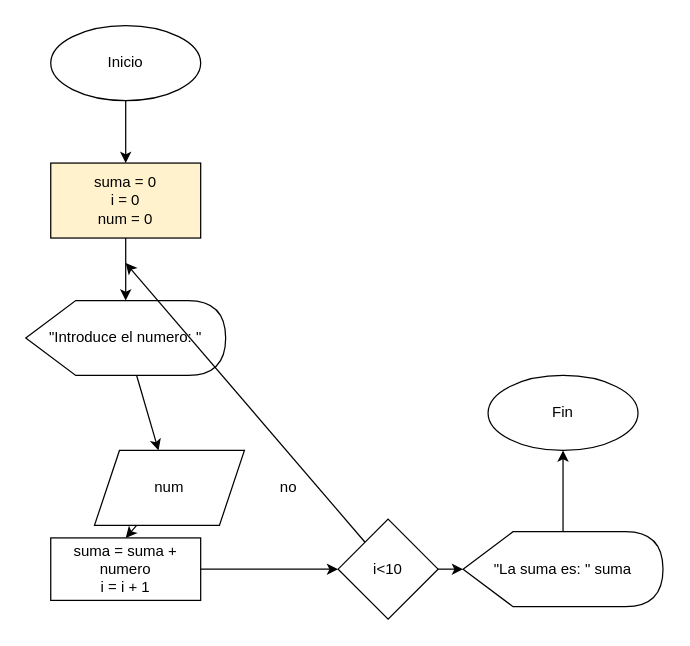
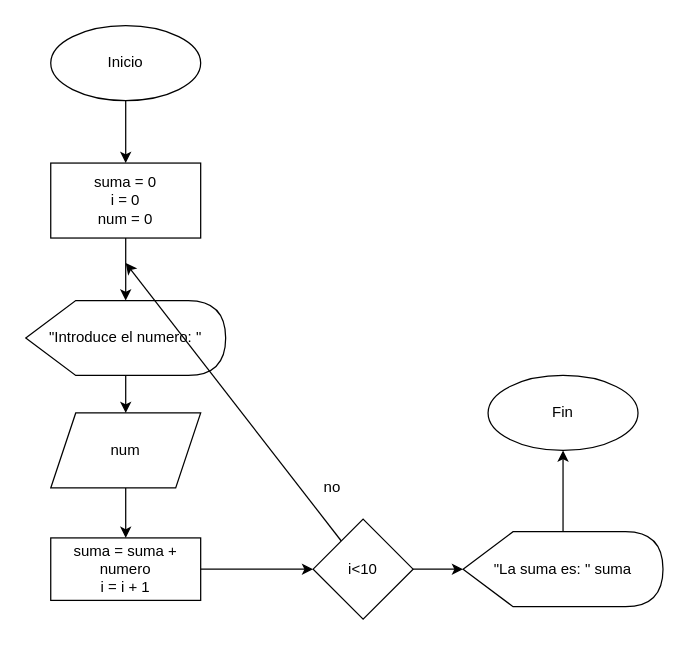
(126, 201) -> (126, 201)
(169, 488) -> (126, 451)
(288, 488) -> (332, 488)
(388, 569) -> (363, 569)
